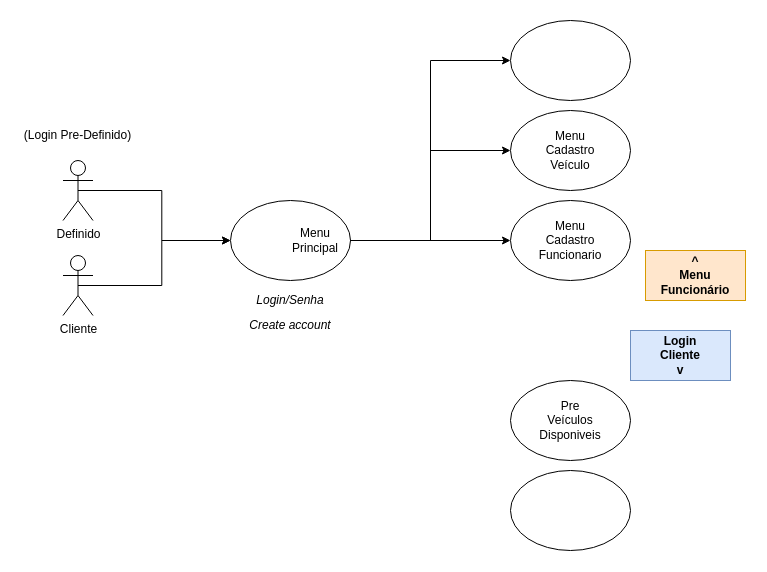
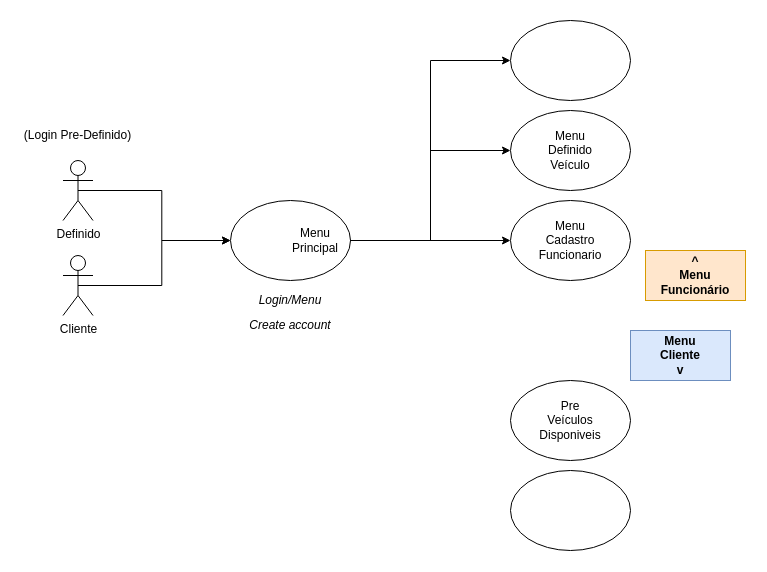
(571, 151) -> (571, 151)
(291, 301) -> (291, 301)
(681, 356) -> (681, 356)
